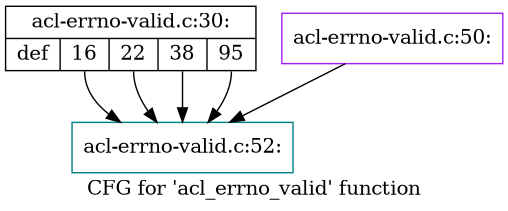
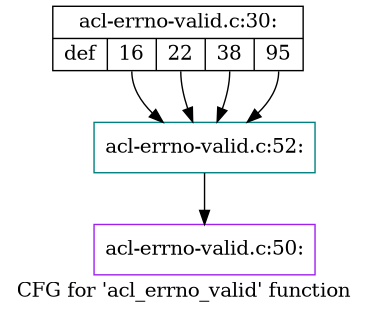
(294, 90) -> (205, 192)
